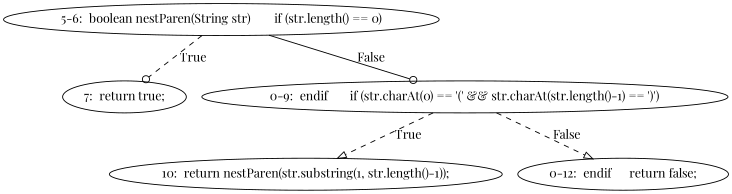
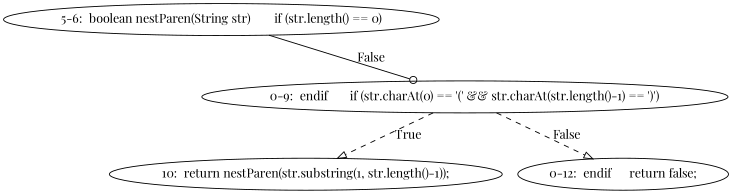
(124, 97) -> none
